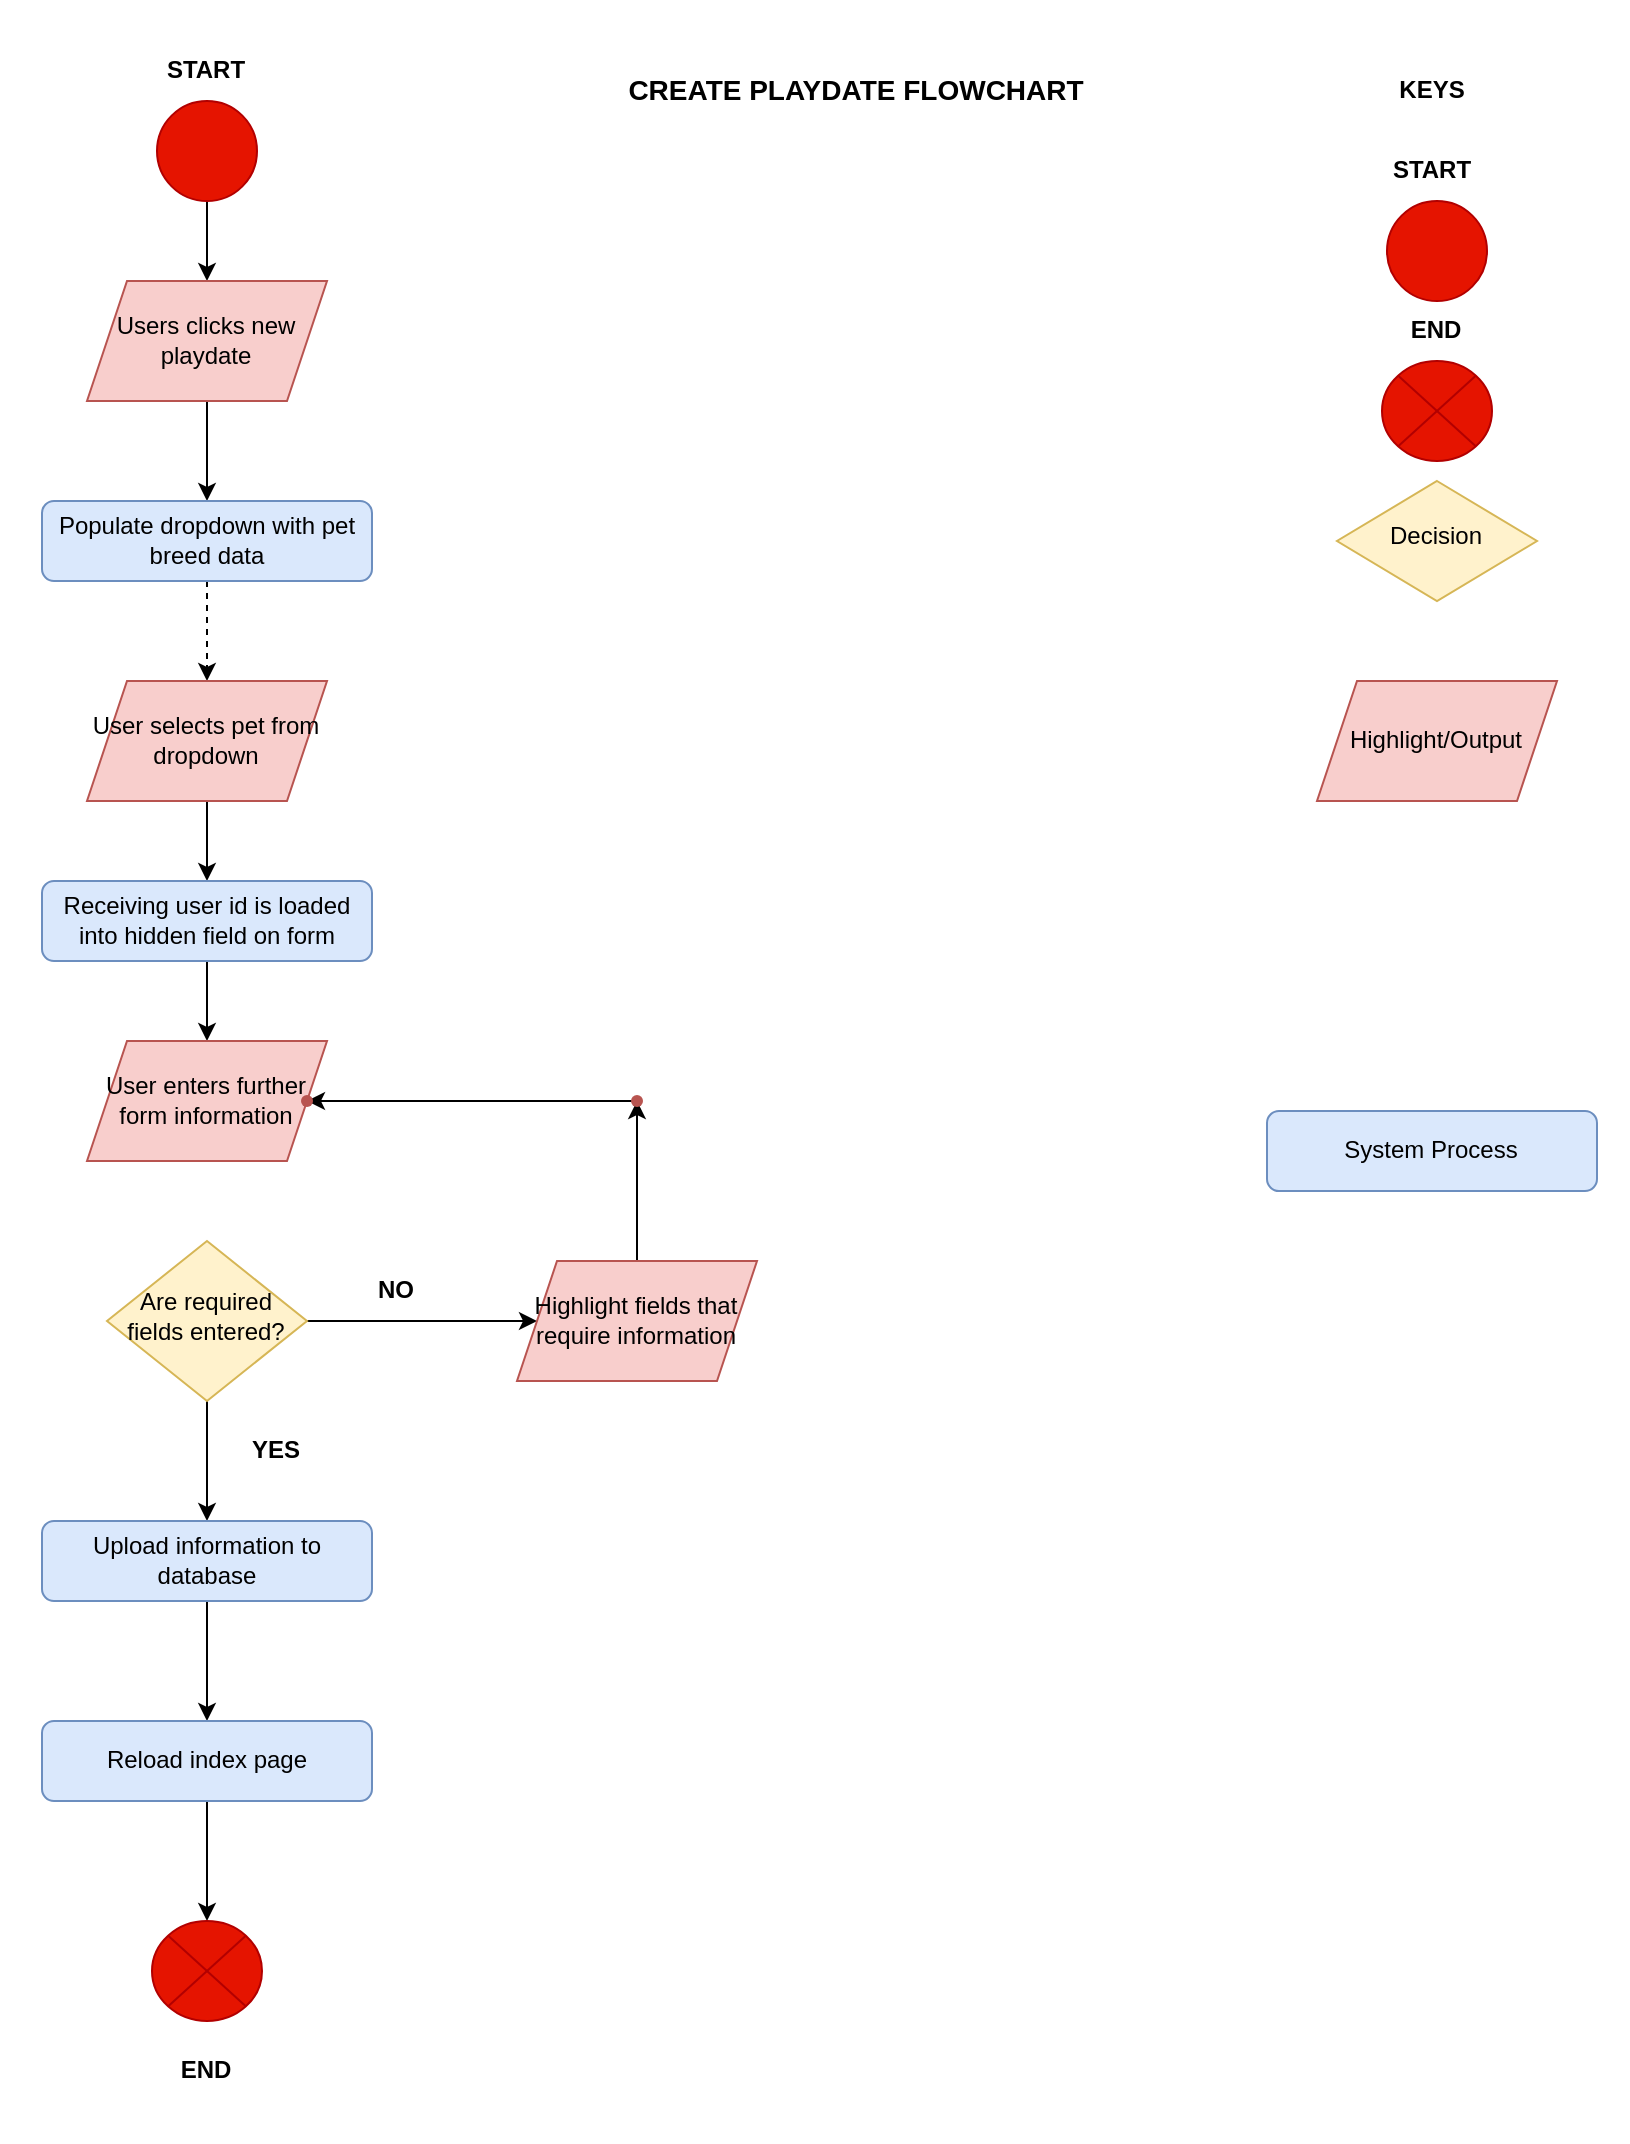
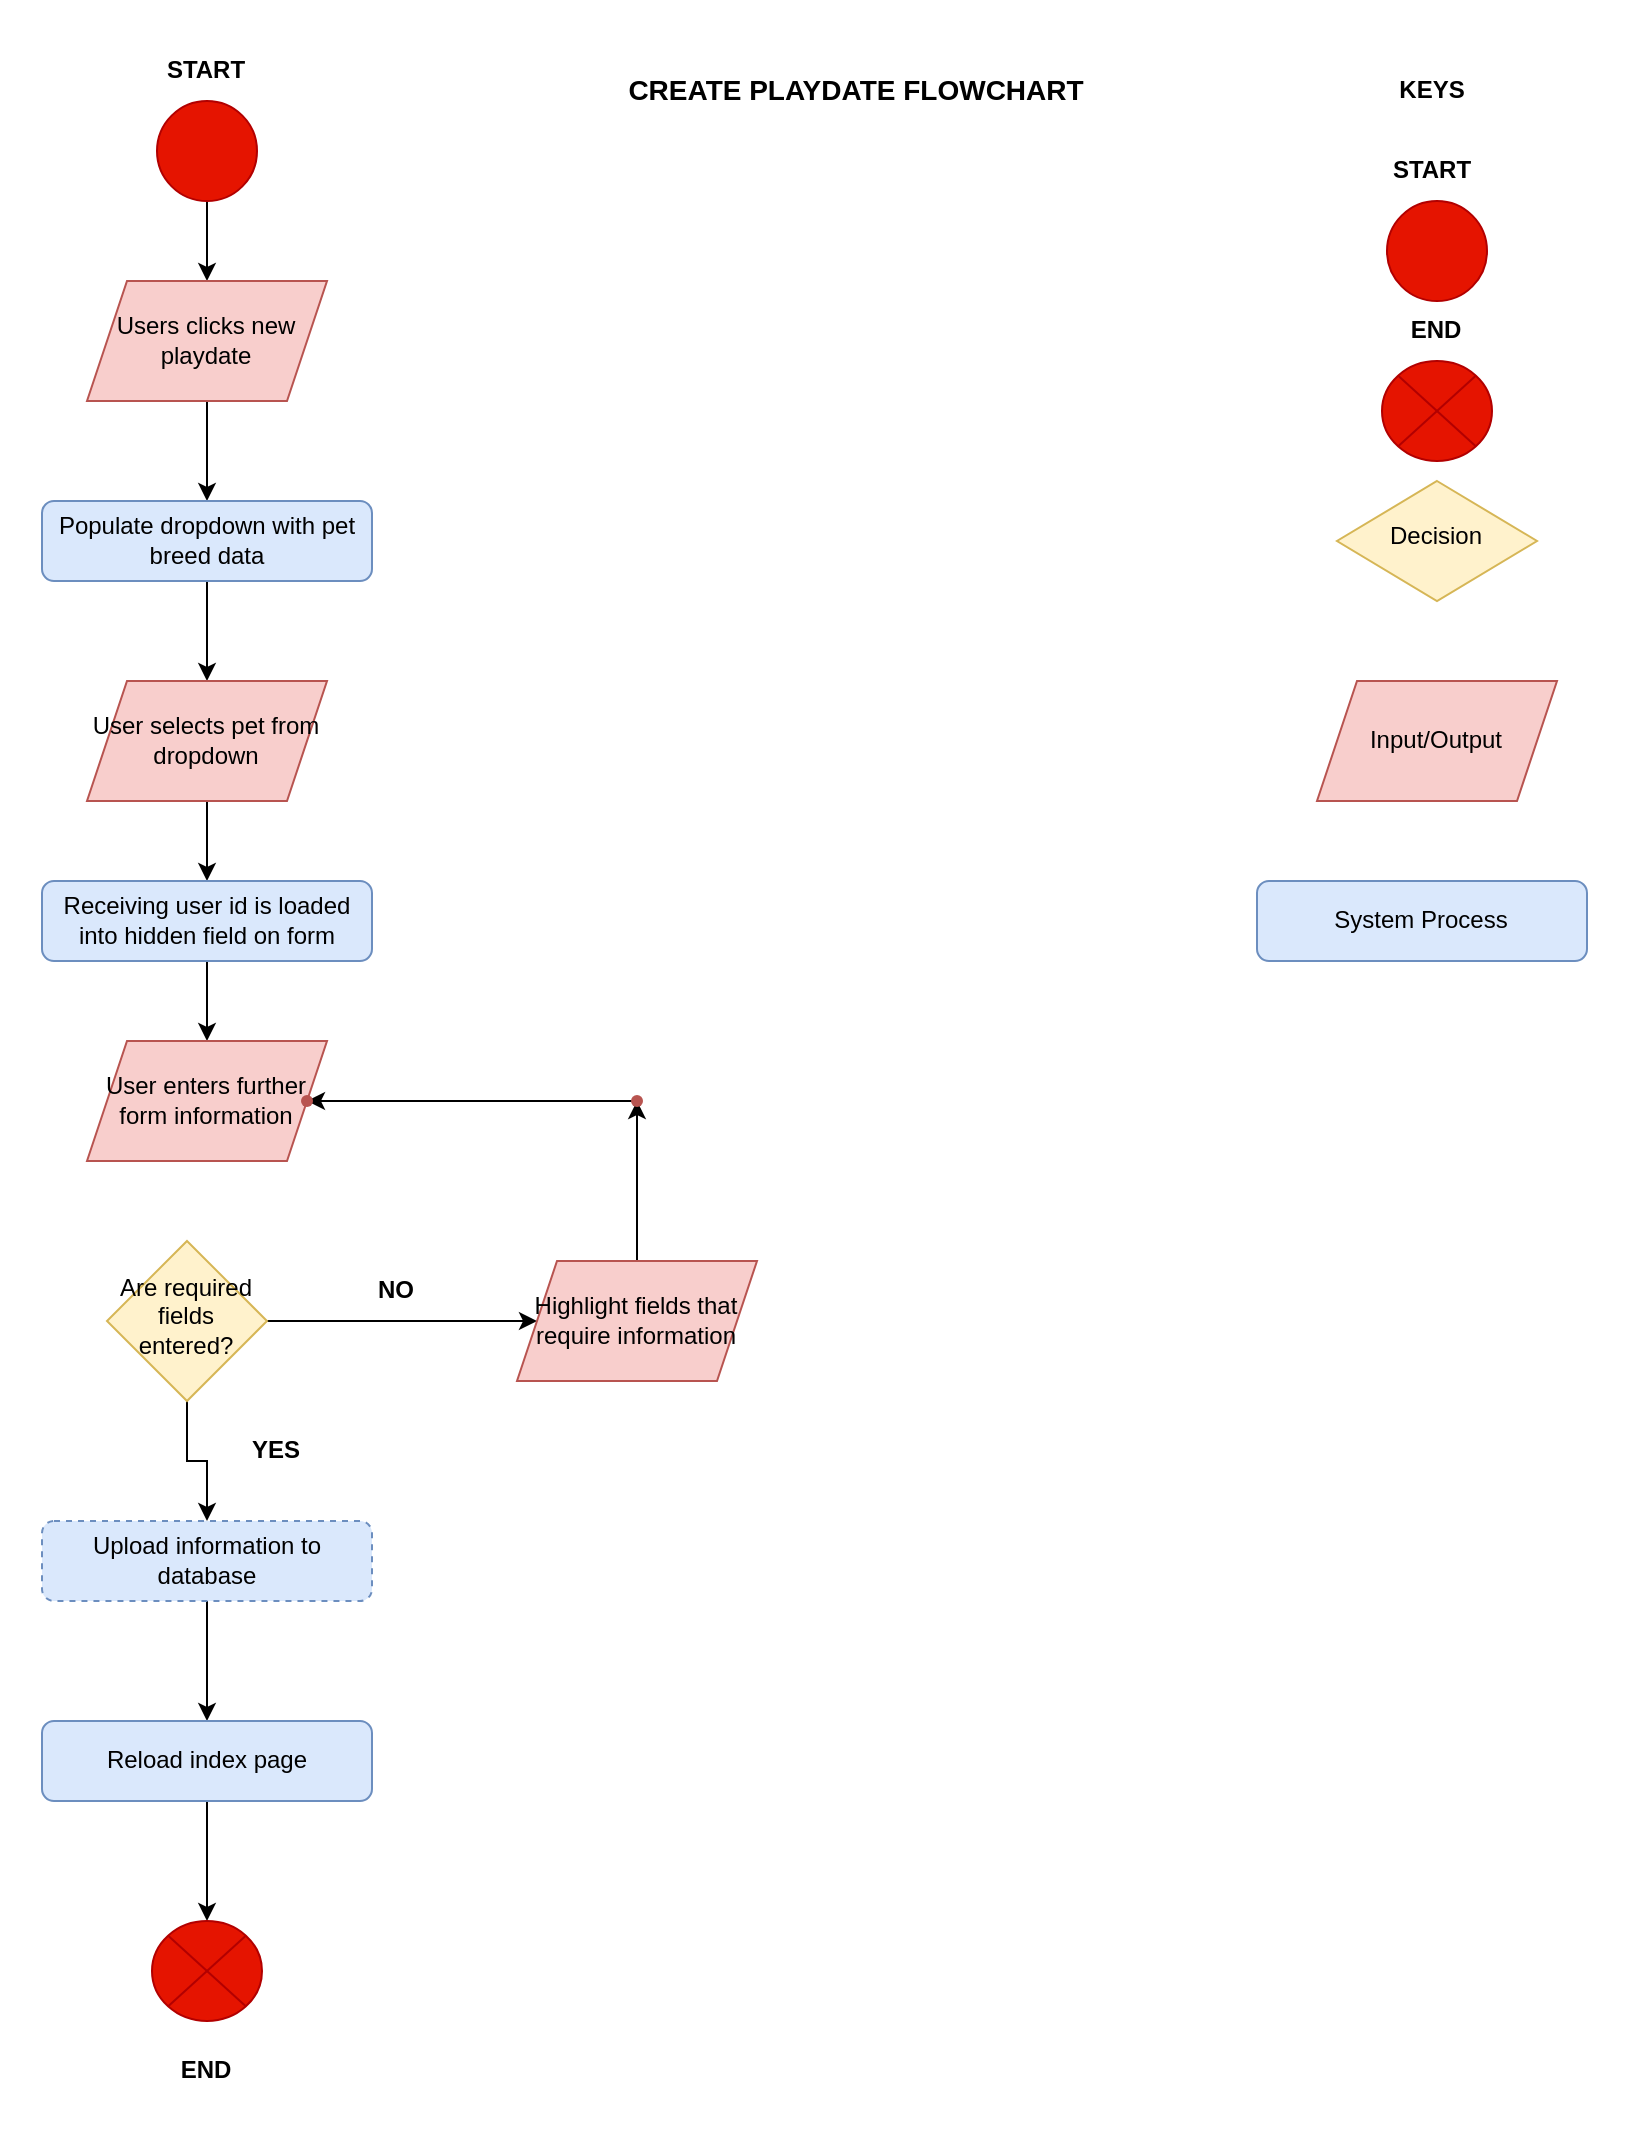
(207, 625) -> (207, 625)
(1437, 741) -> (1437, 741)
(1432, 1151) -> (1422, 921)
(207, 1321) -> (187, 1321)
(207, 1561) -> (207, 1561)
